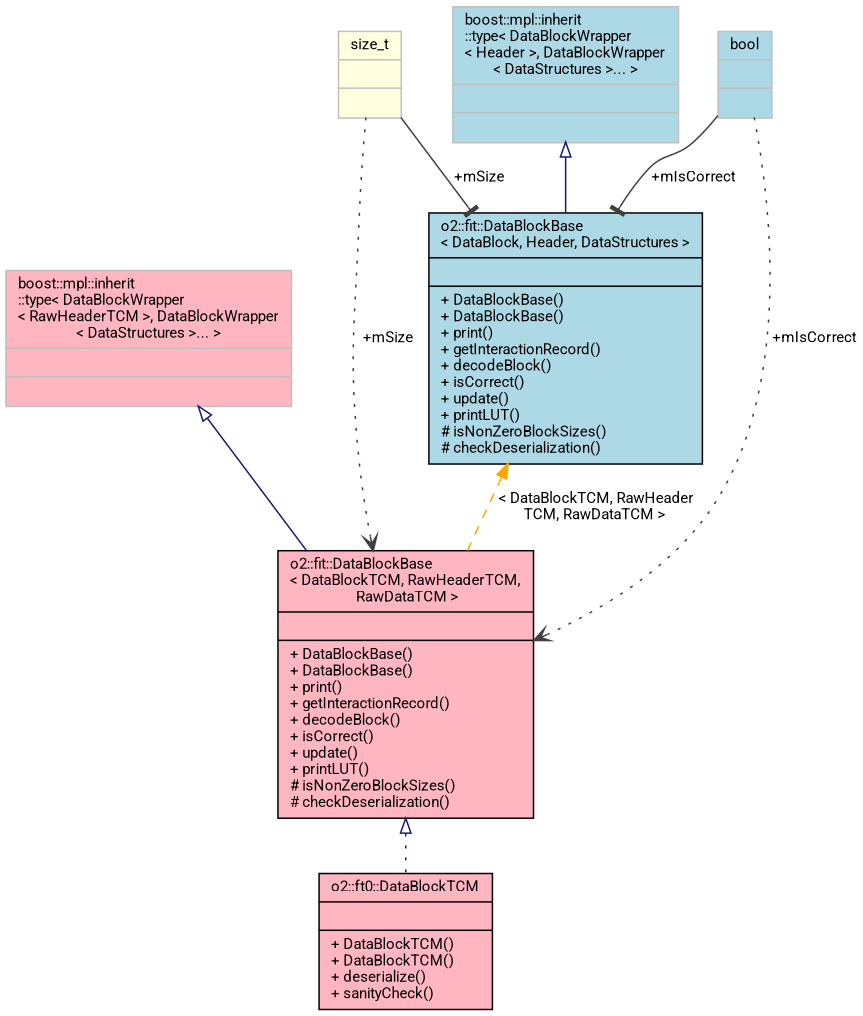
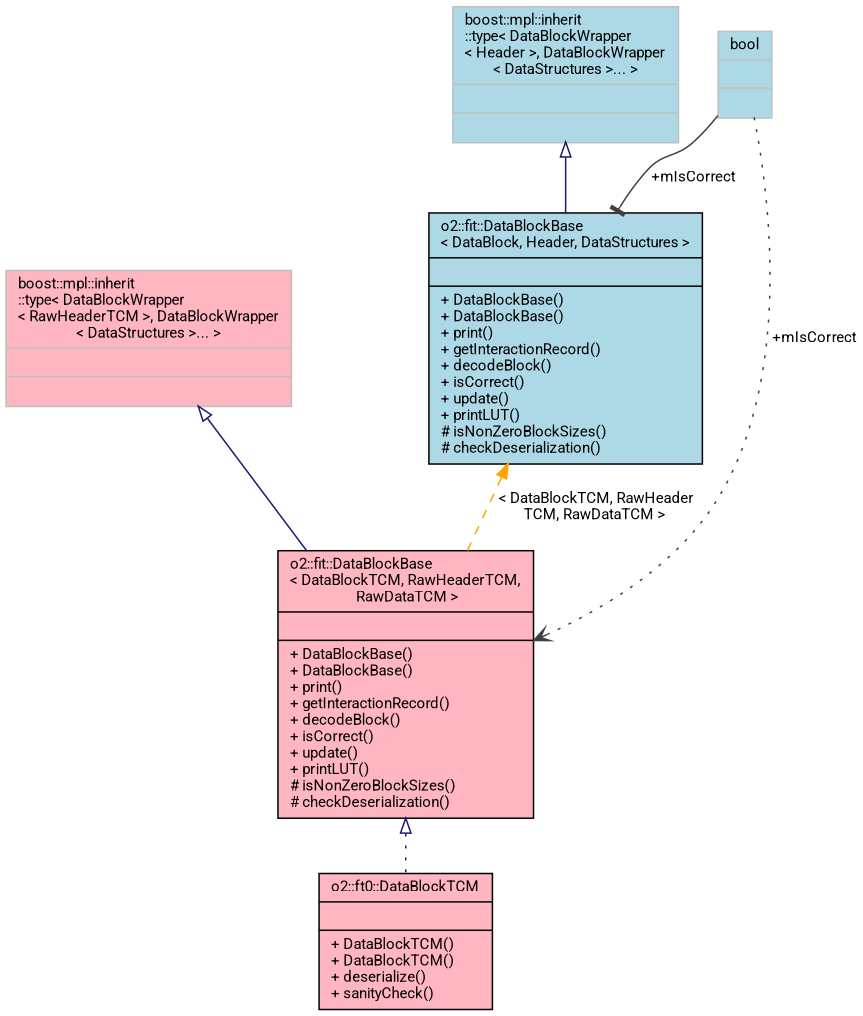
(370, 75) -> none
